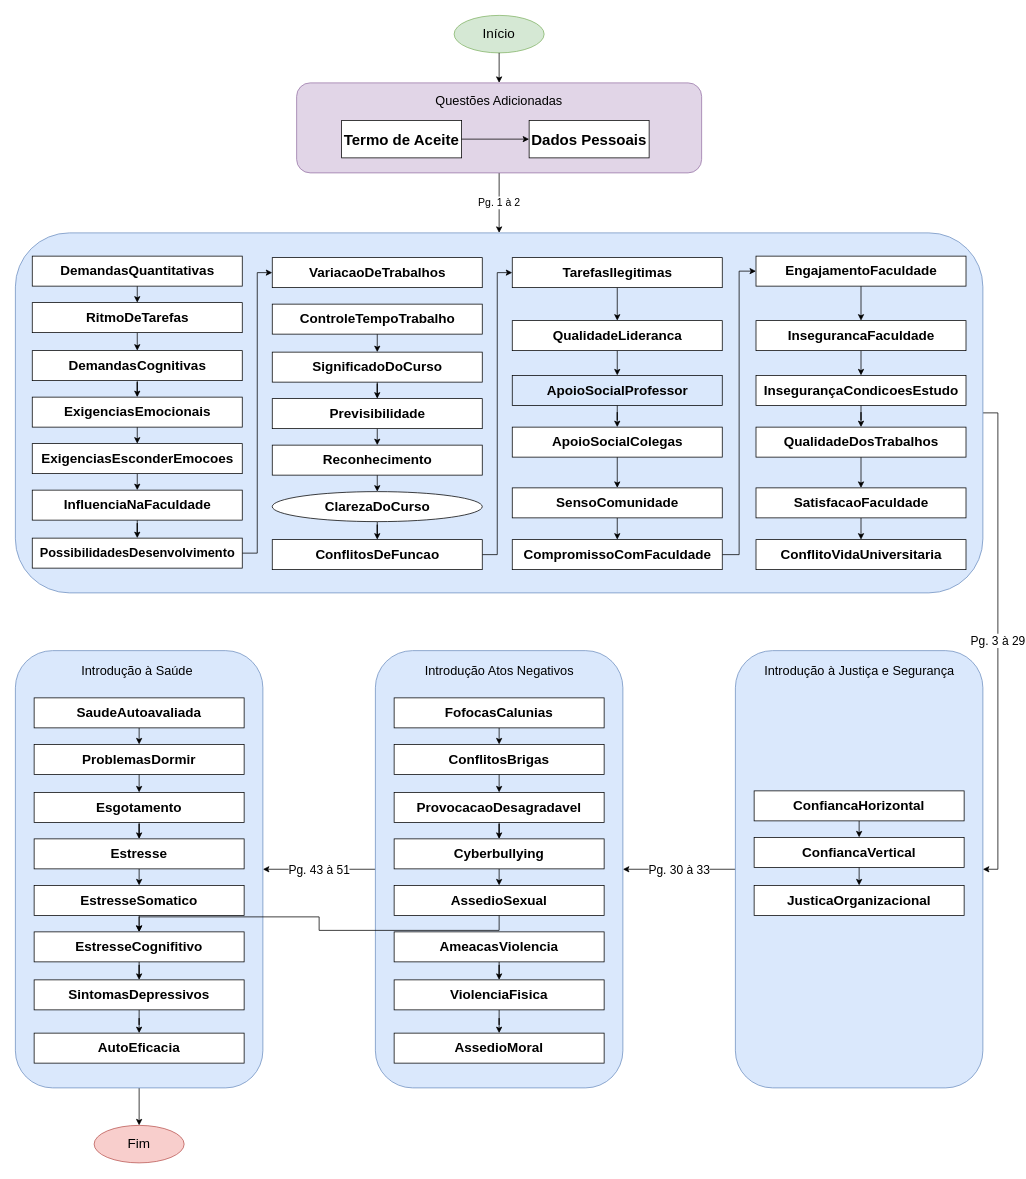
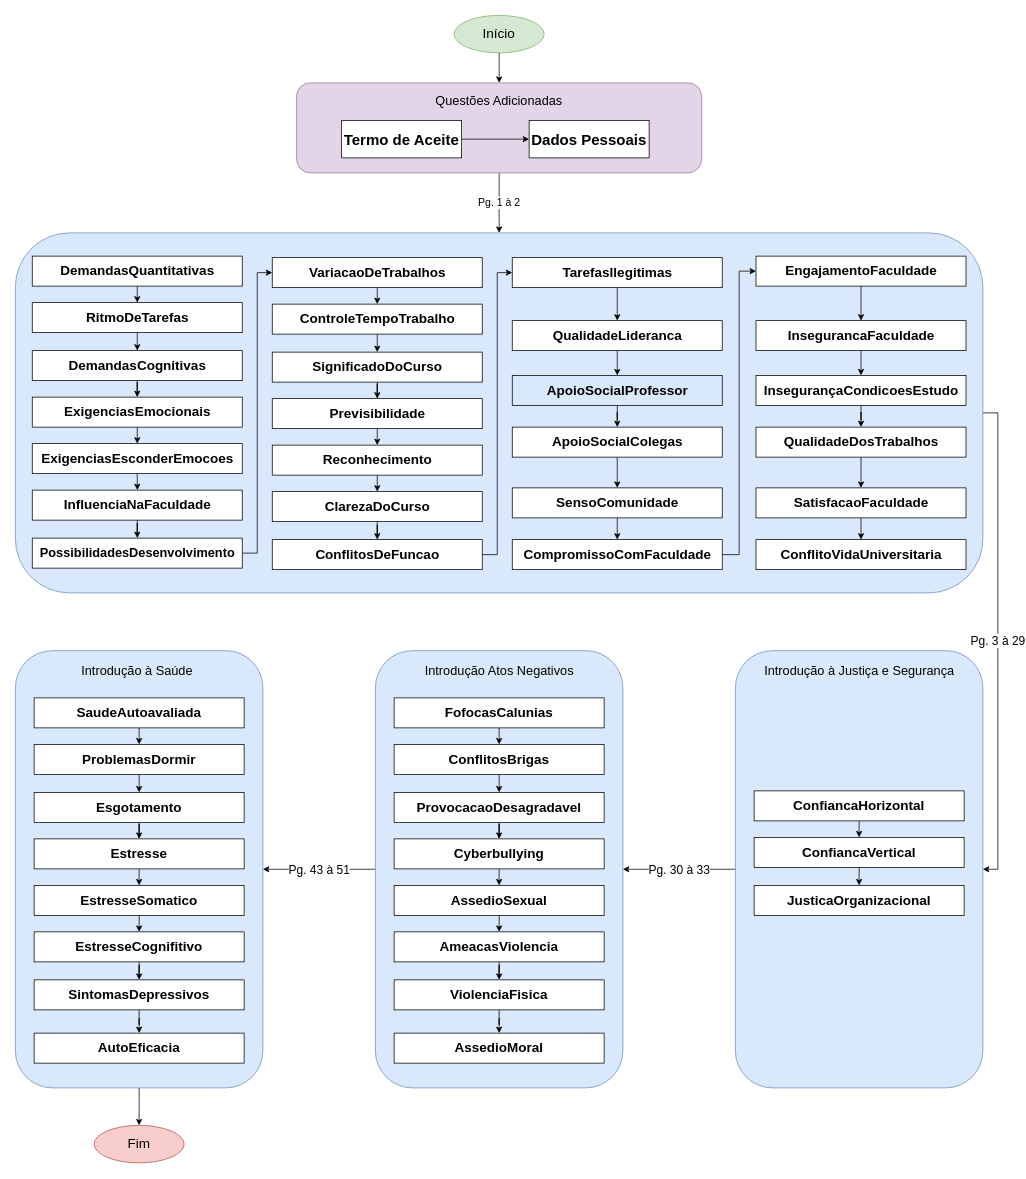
none -> (377, 293)
(377, 507) -> (377, 507)
(377, 930) -> (499, 925)
